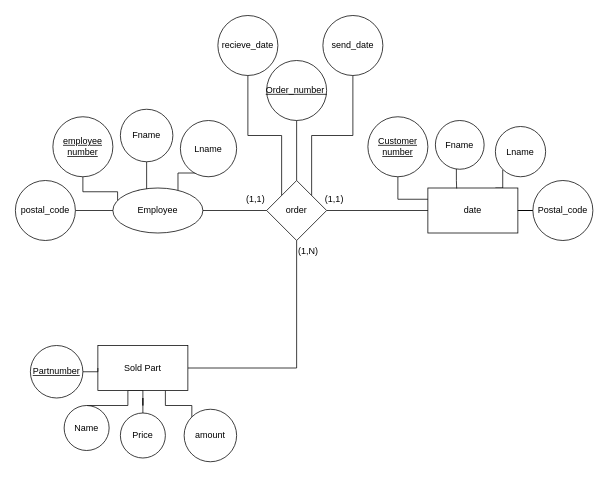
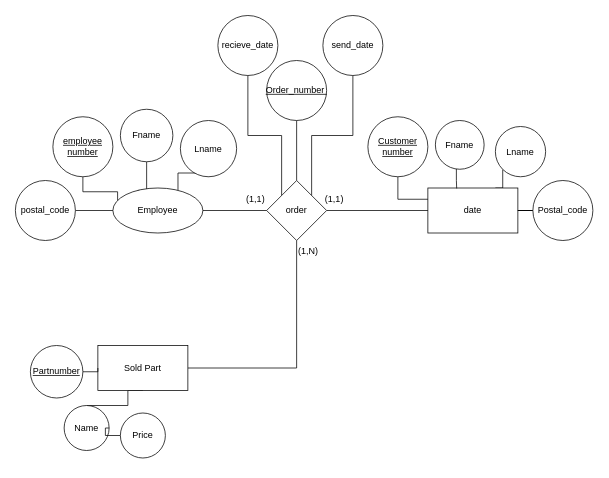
(143, 401) -> (108, 435)
(177, 405) -> none
(210, 435) -> none
